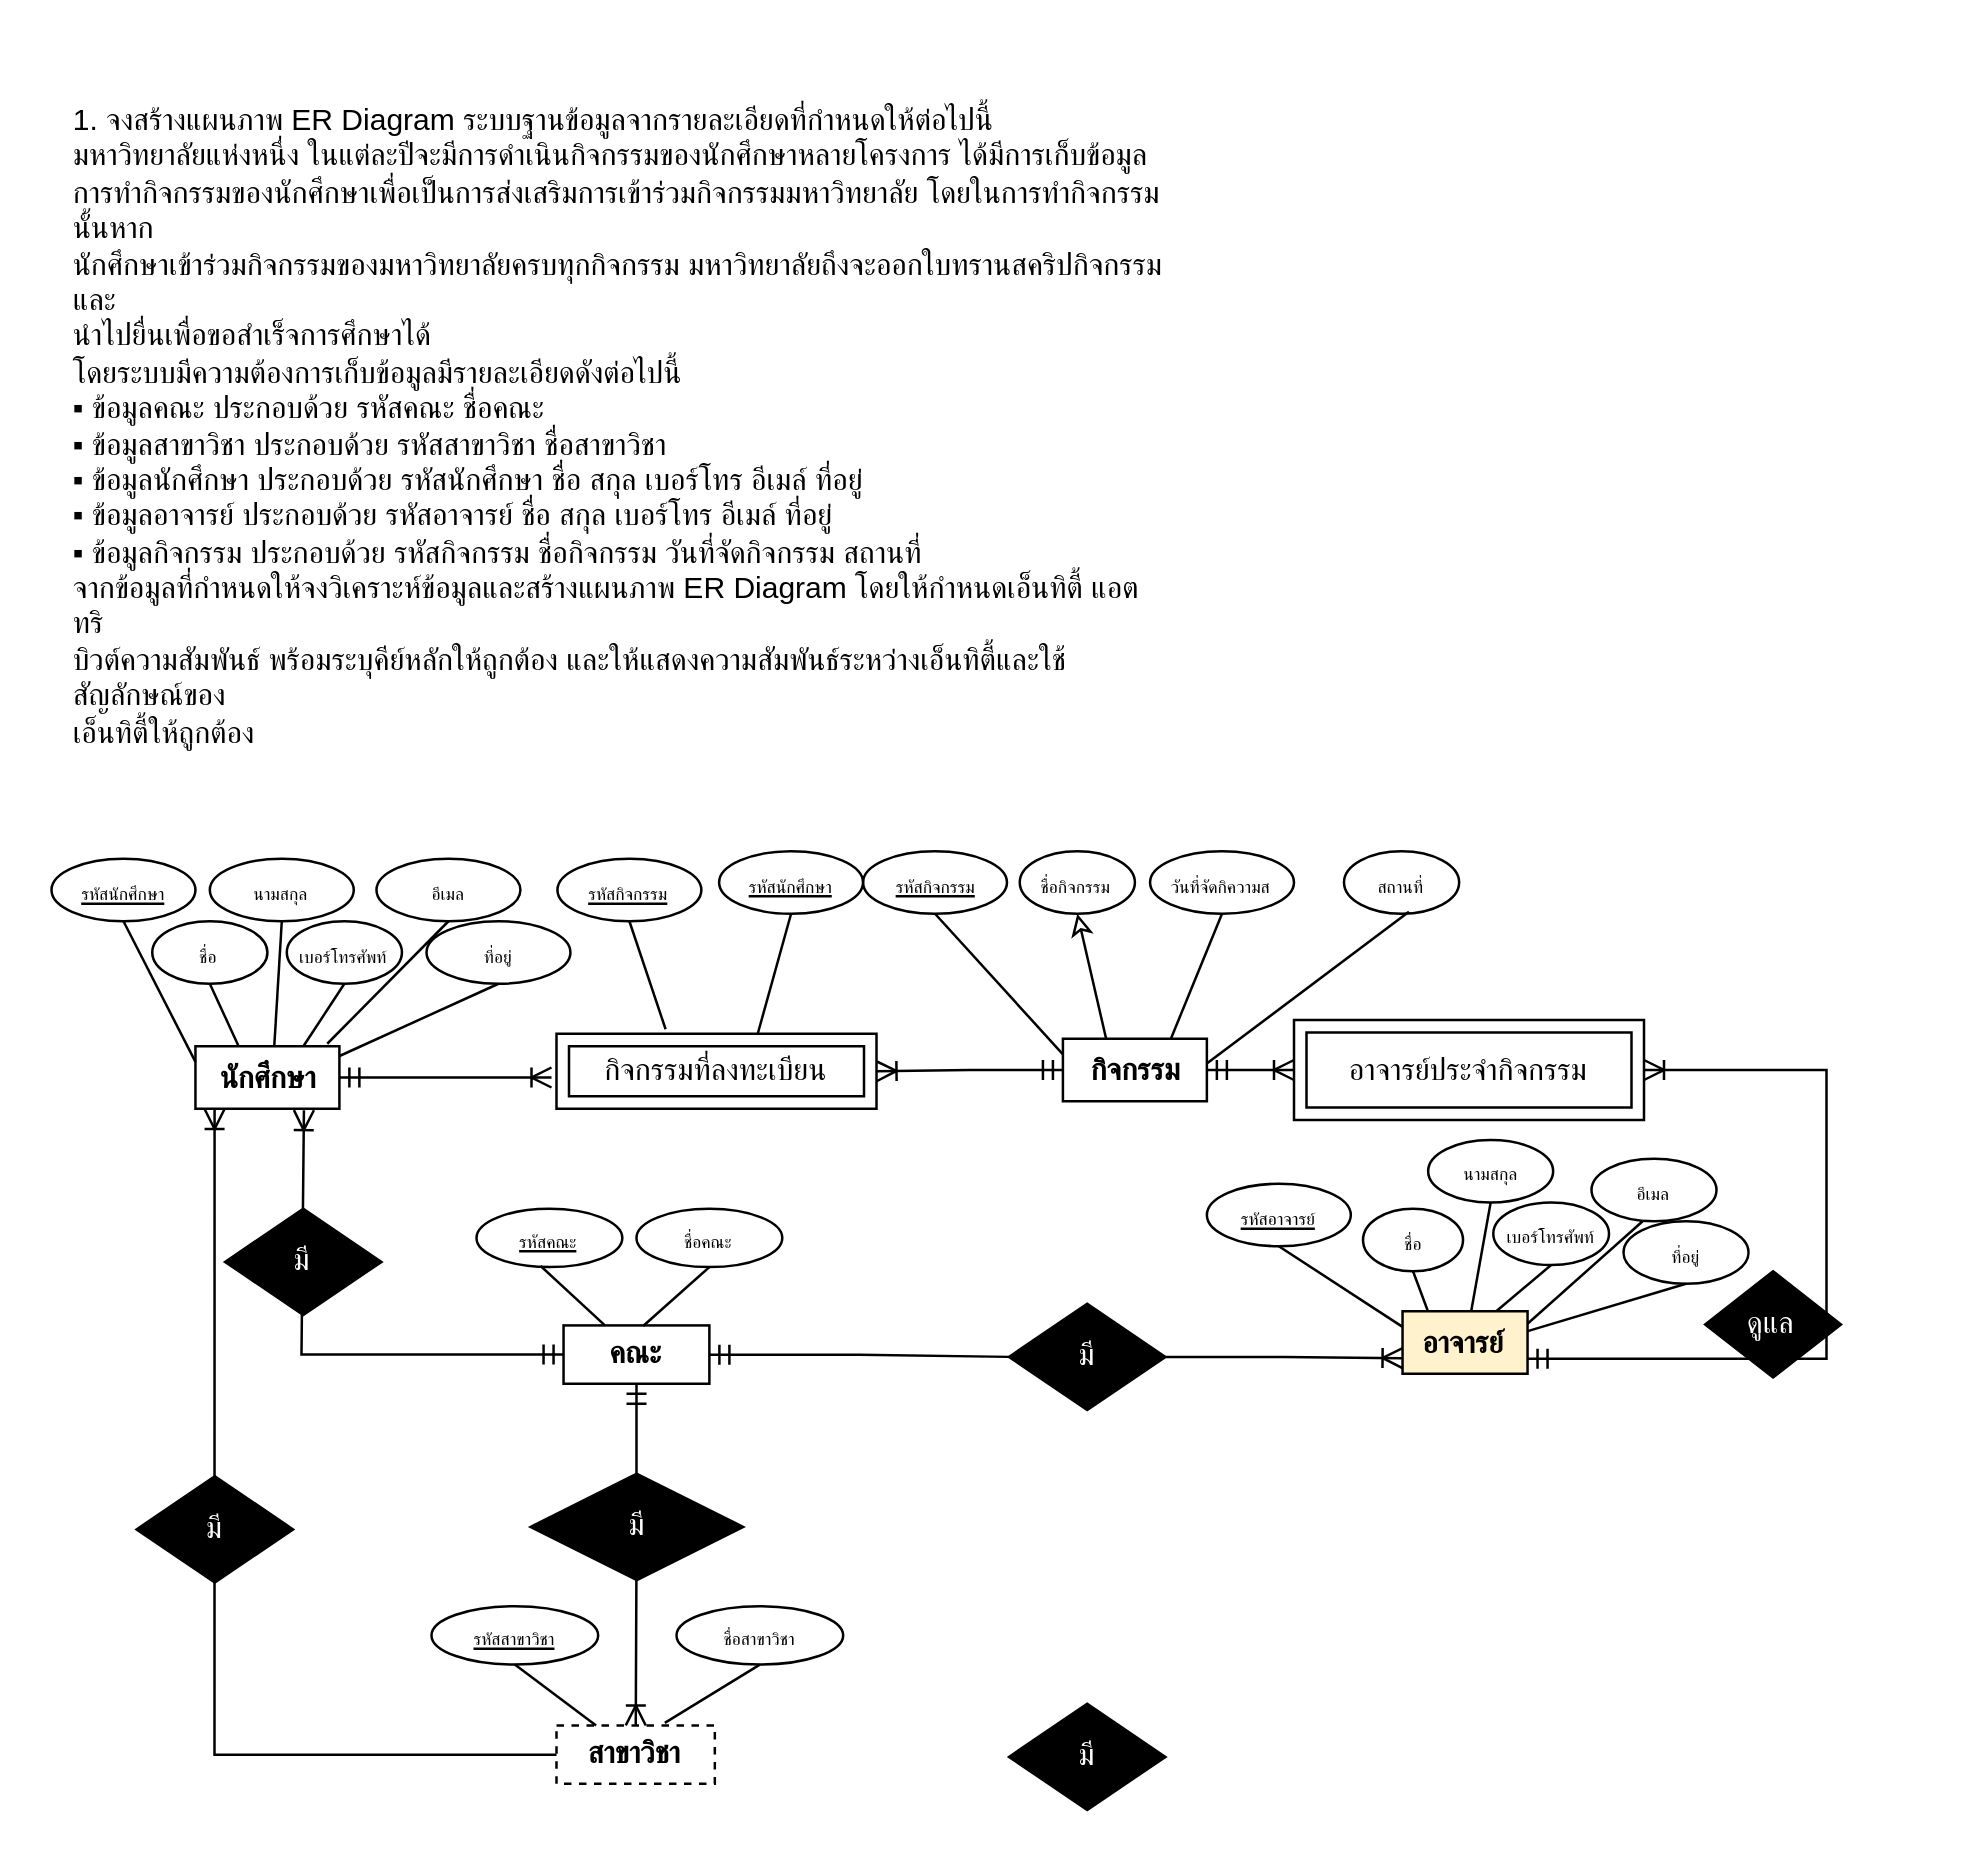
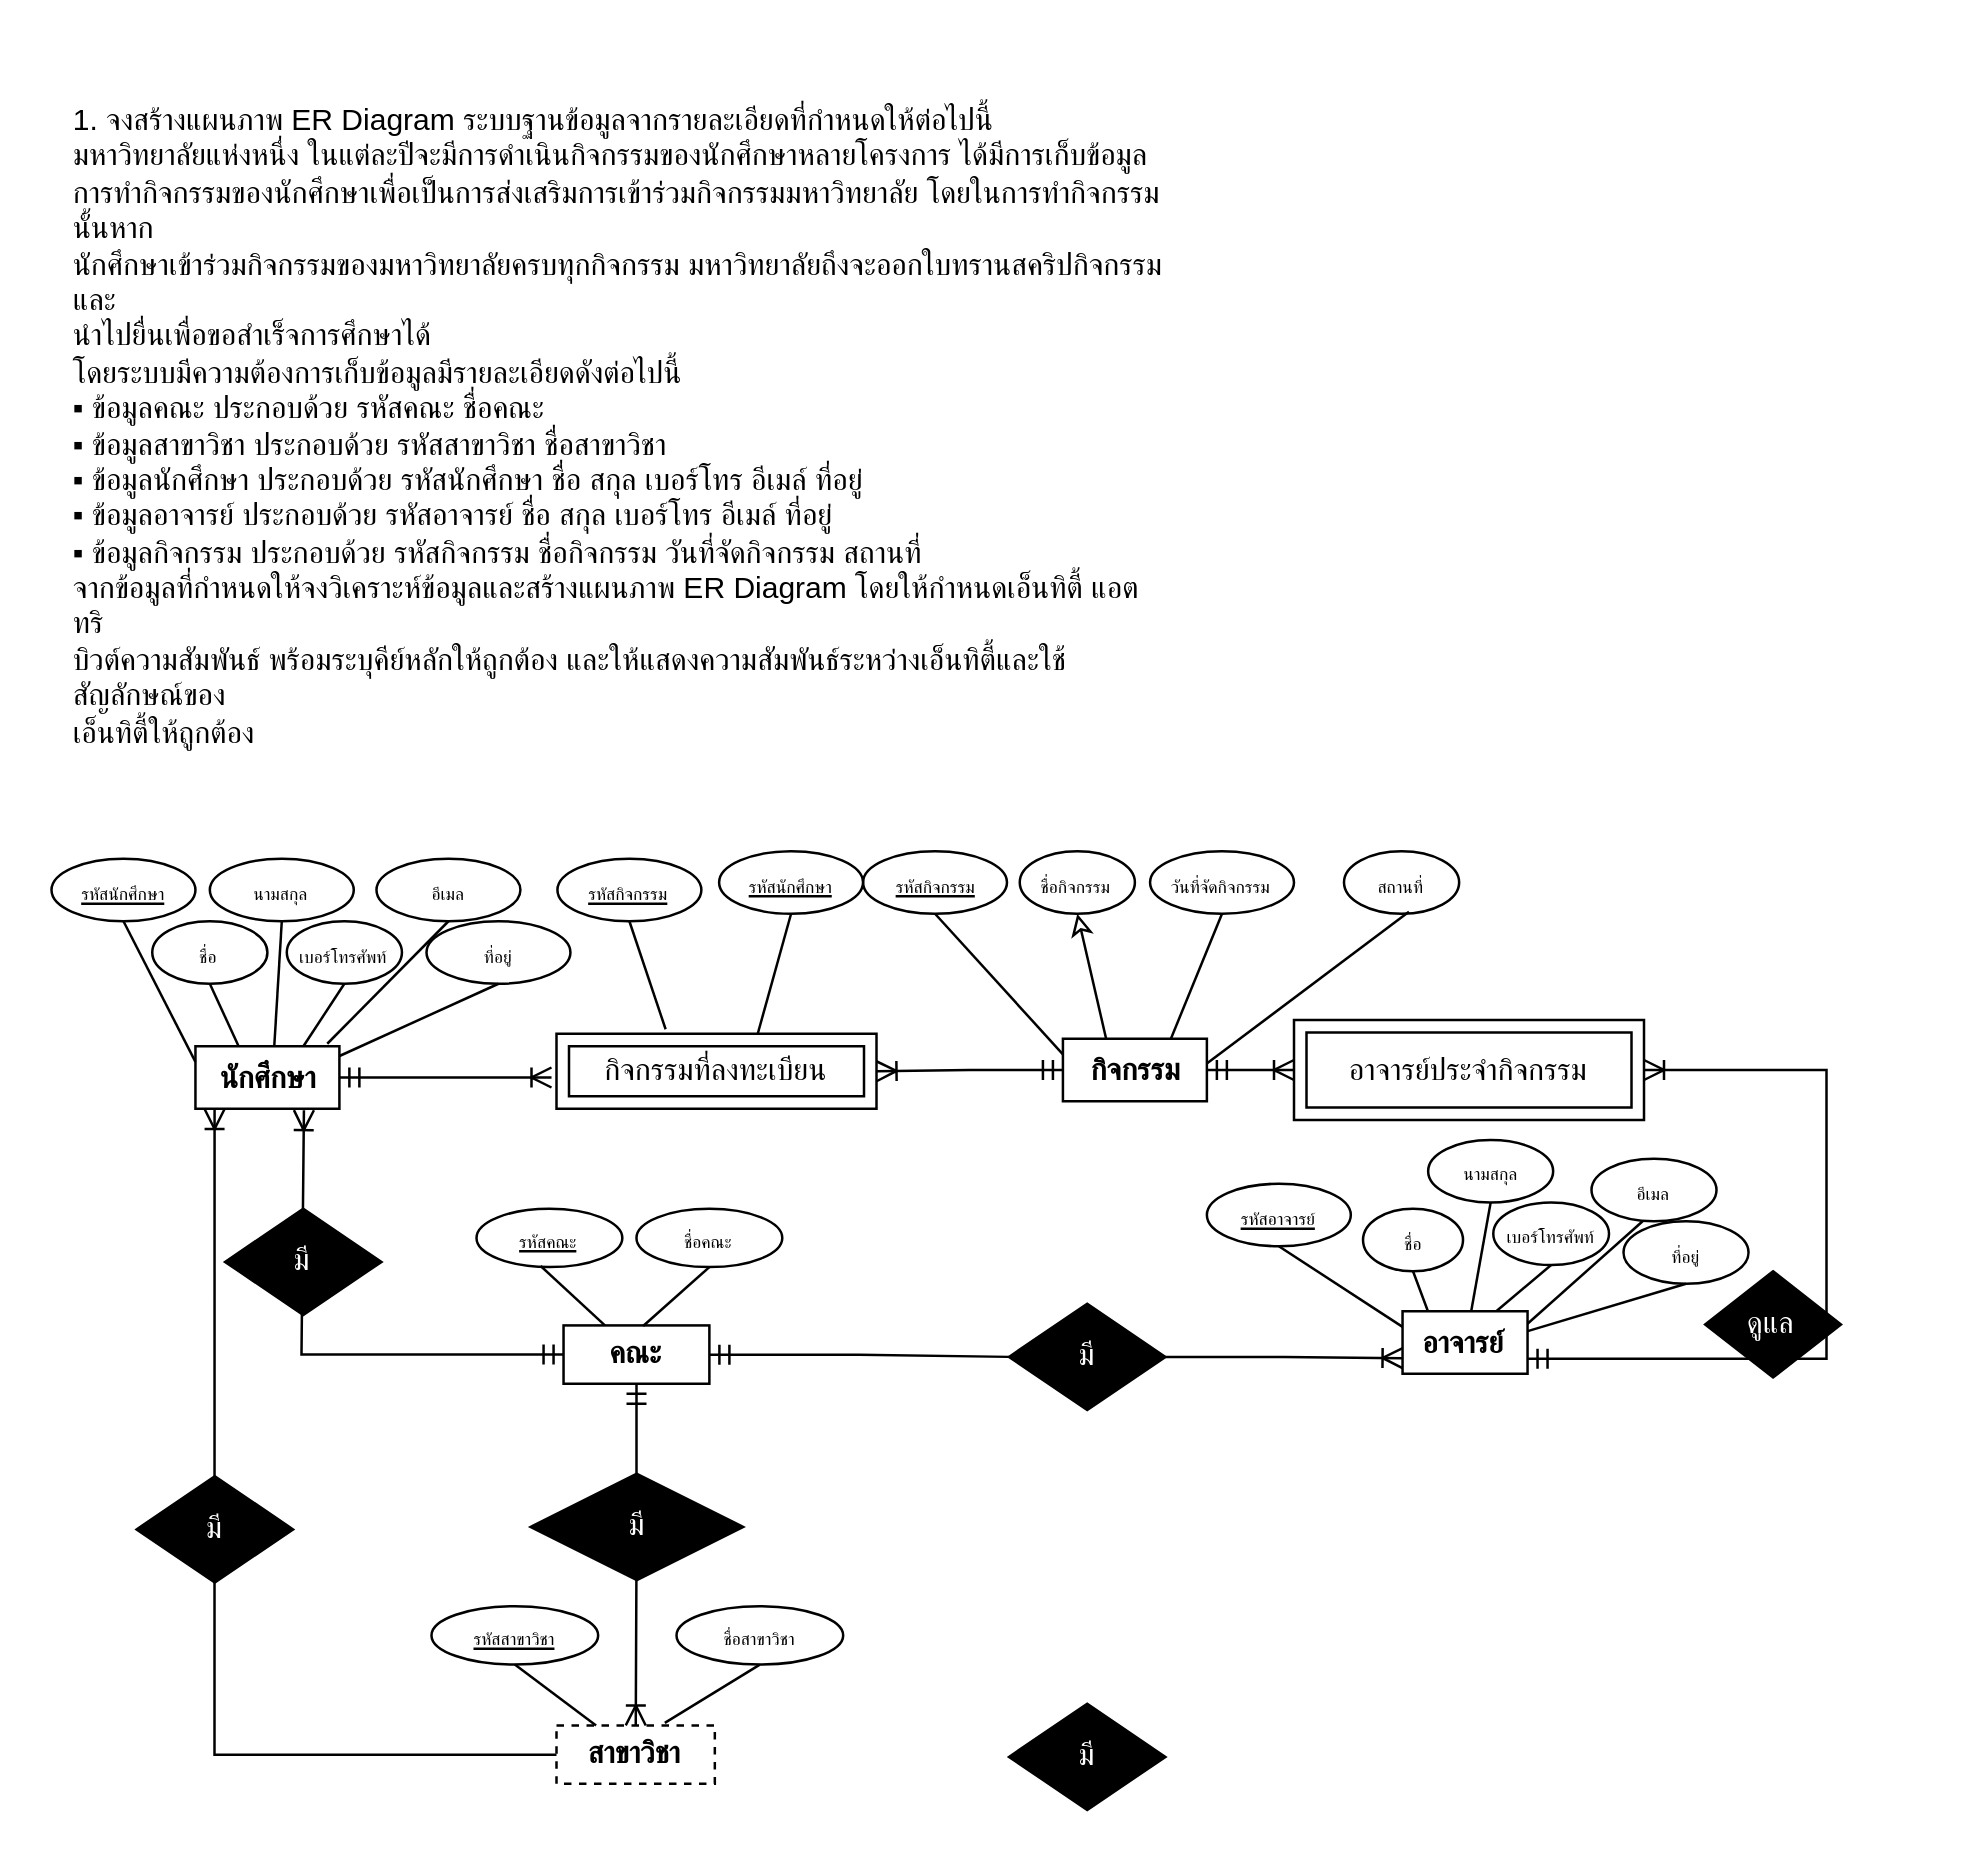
(1221, 884) -> (1221, 884)
(1465, 1343) -> (1465, 1343)
